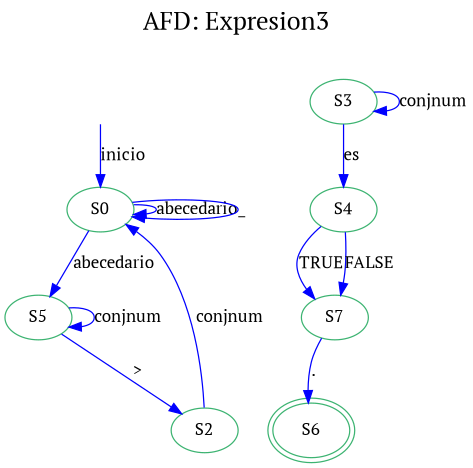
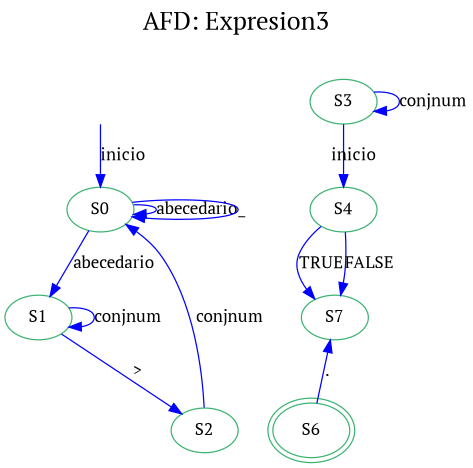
(354, 156) -> (354, 156)
(38, 318) -> (38, 318)
(311, 363) -> (322, 378)
